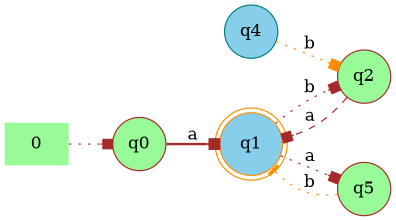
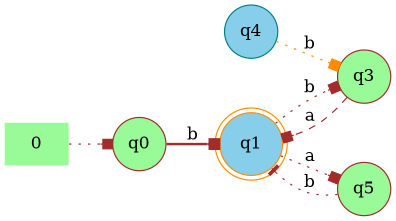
(364, 77) -> (364, 77)
(193, 135) -> (193, 135)
(304, 191) -> (304, 191)
